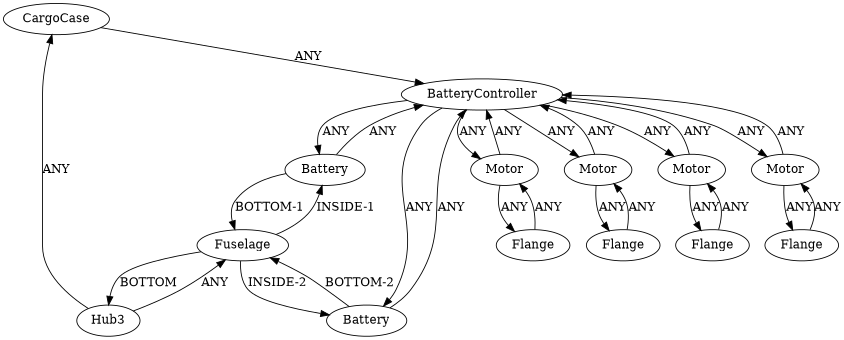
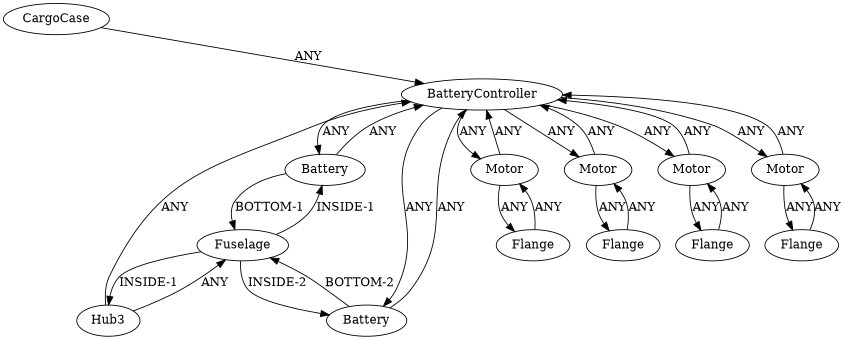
(43, 185) -> (221, 163)
(149, 283) -> (149, 283)
